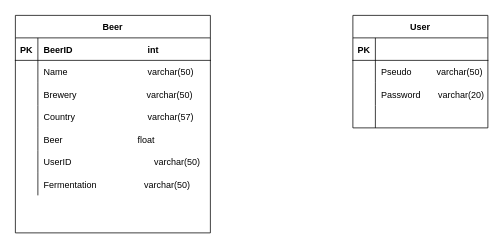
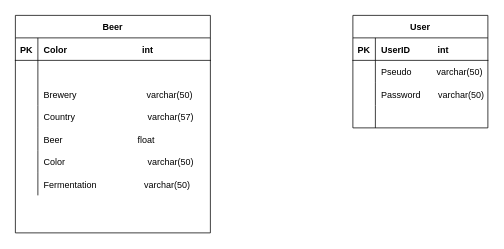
none -> (432, 49)
(123, 50) -> (119, 50)
(124, 72) -> none
(443, 95) -> (443, 95)
(151, 162) -> (147, 162)
